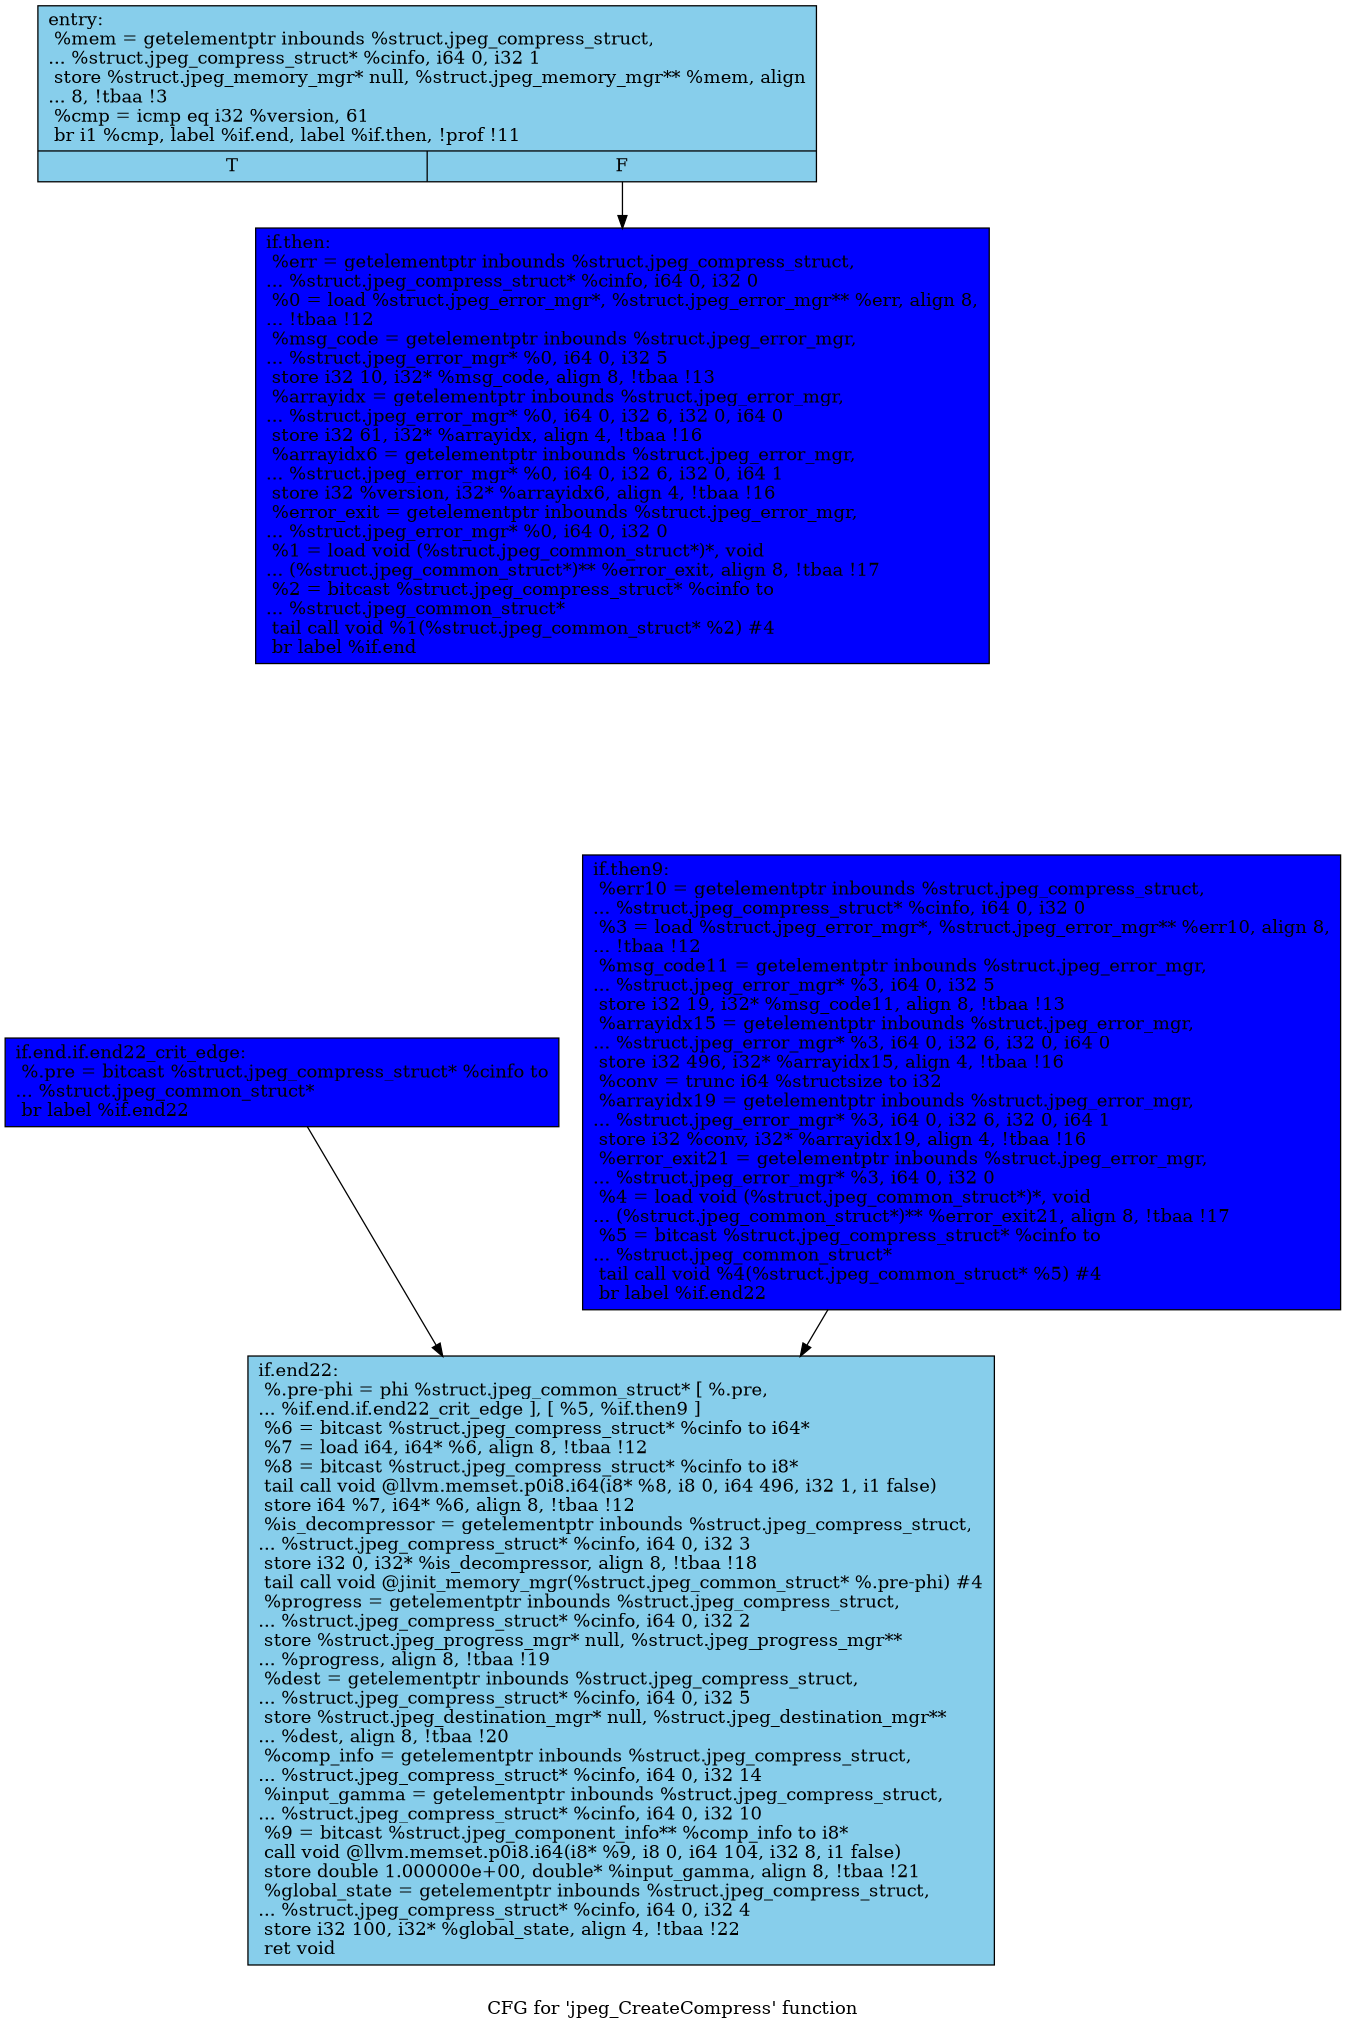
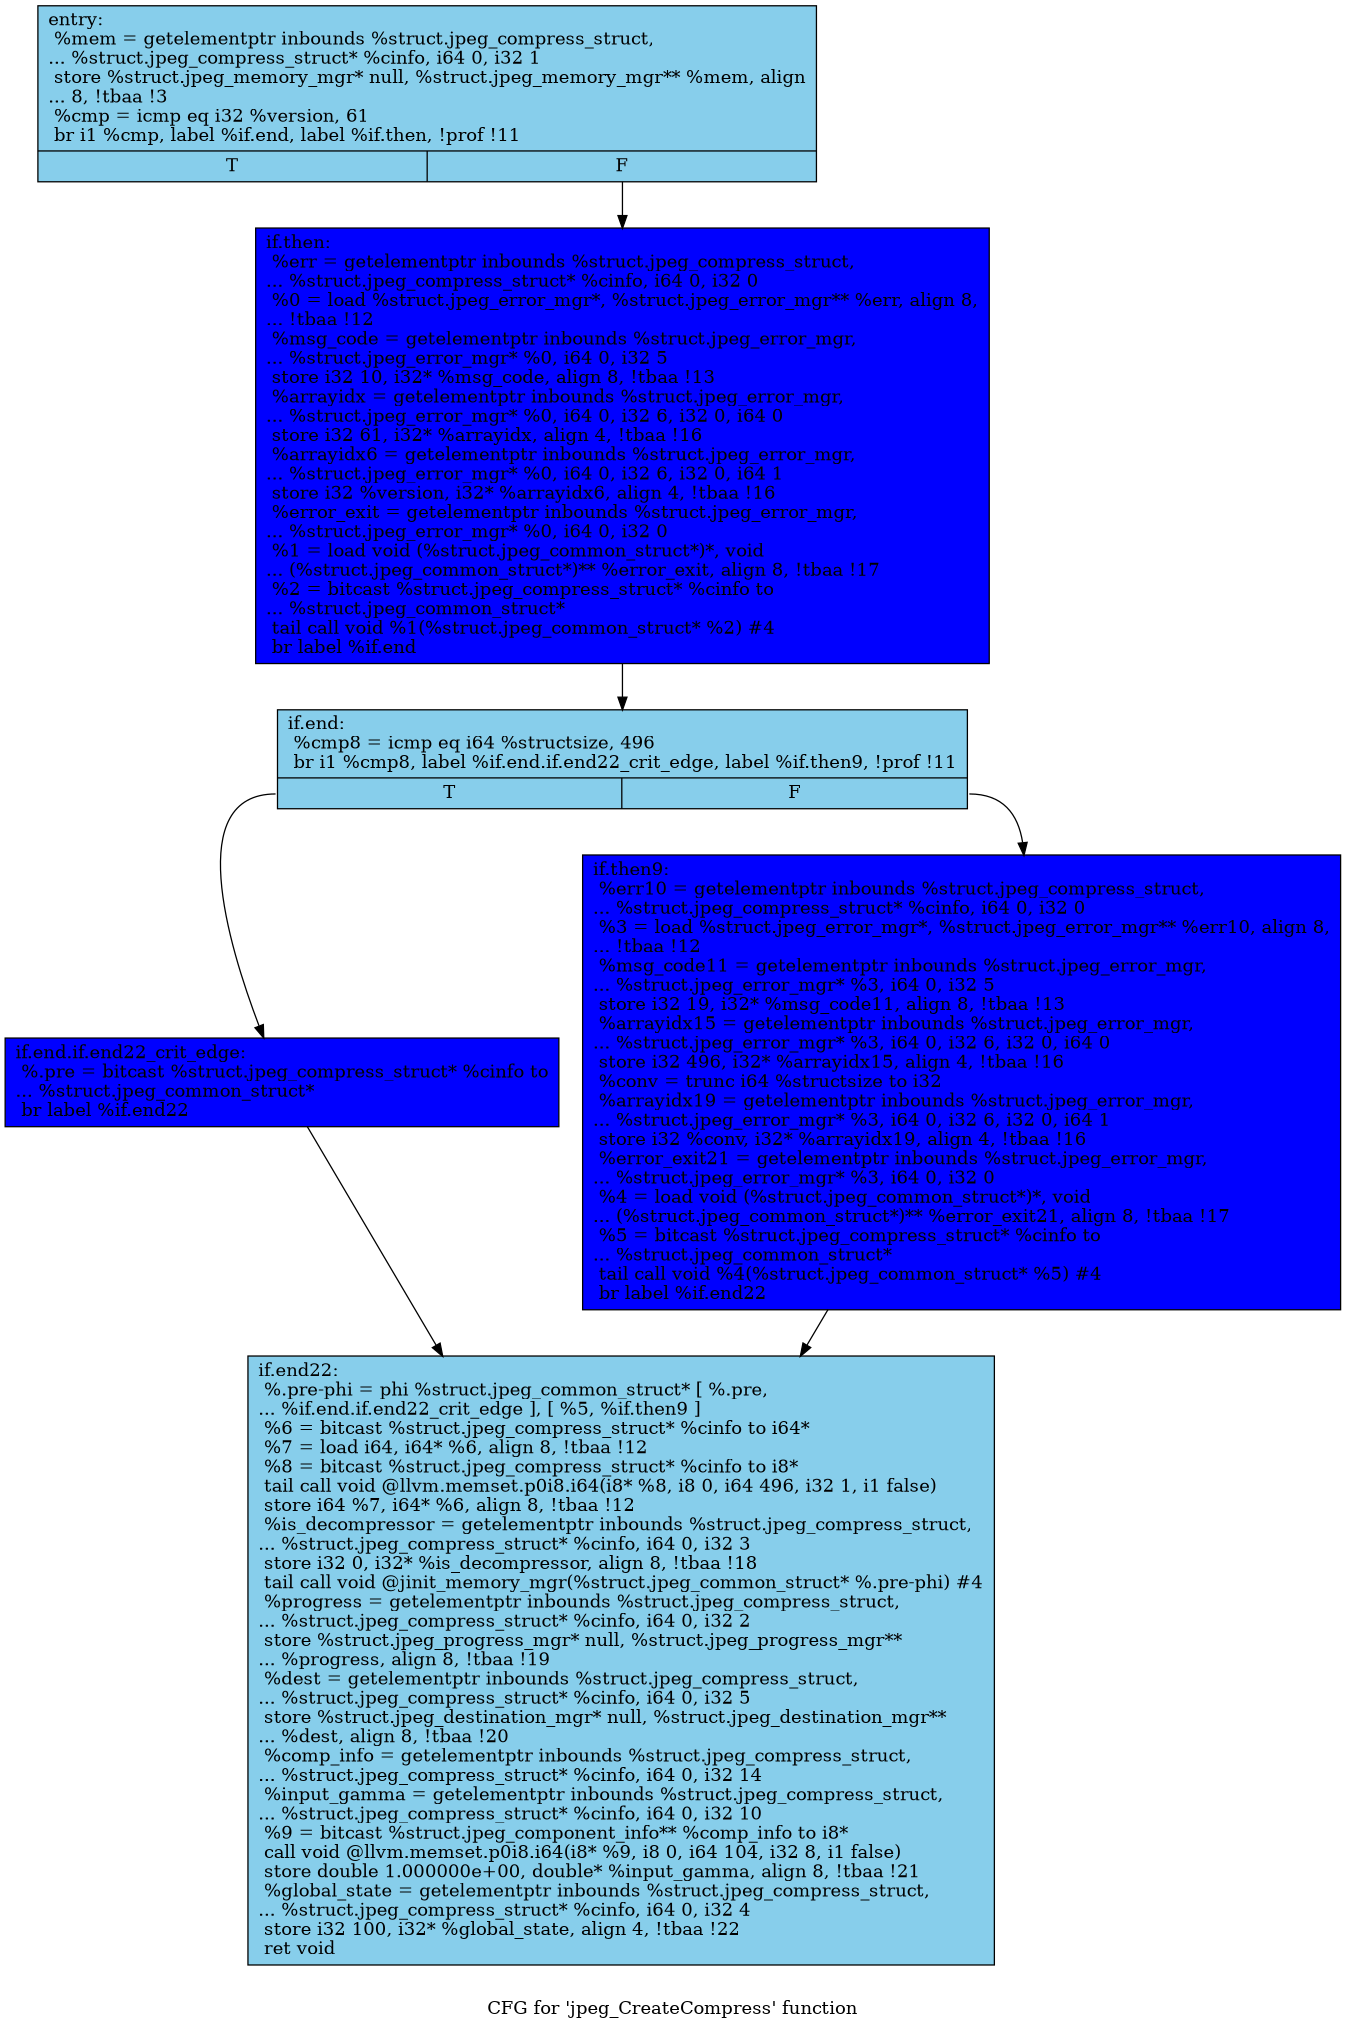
none -> (622, 759)
